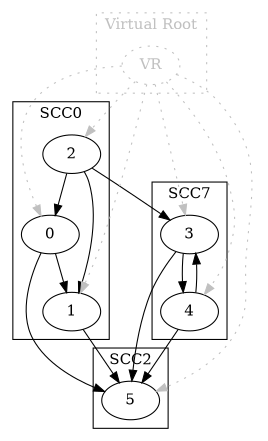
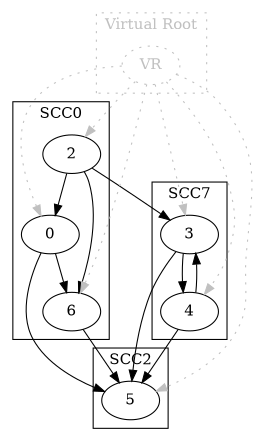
(72, 312) -> (72, 312)
